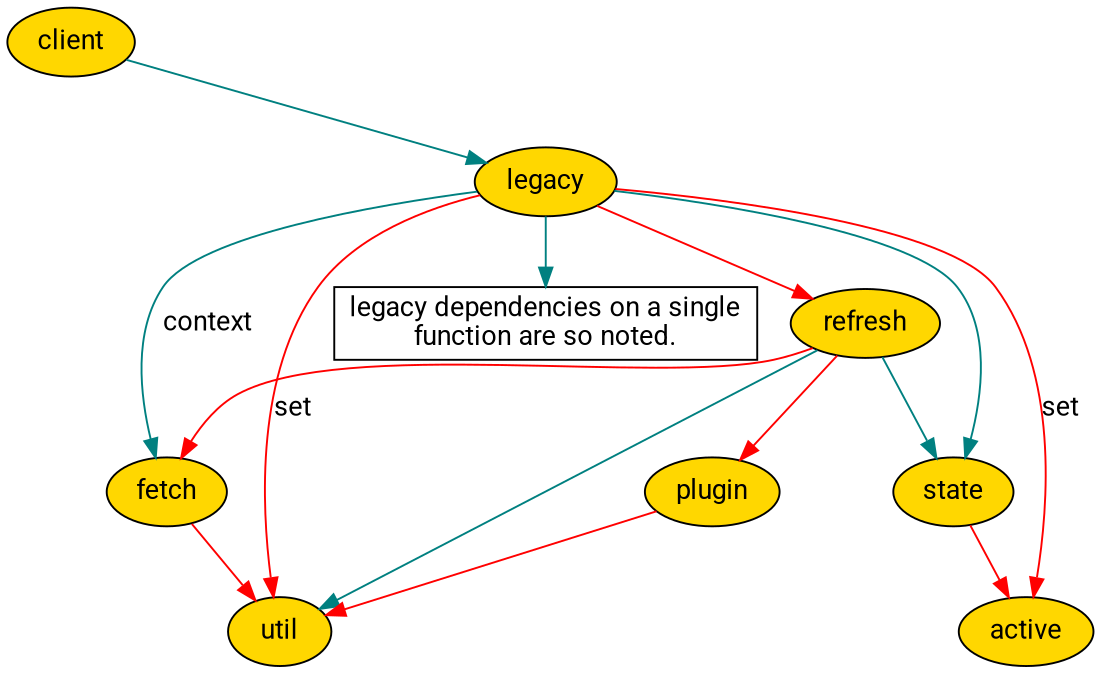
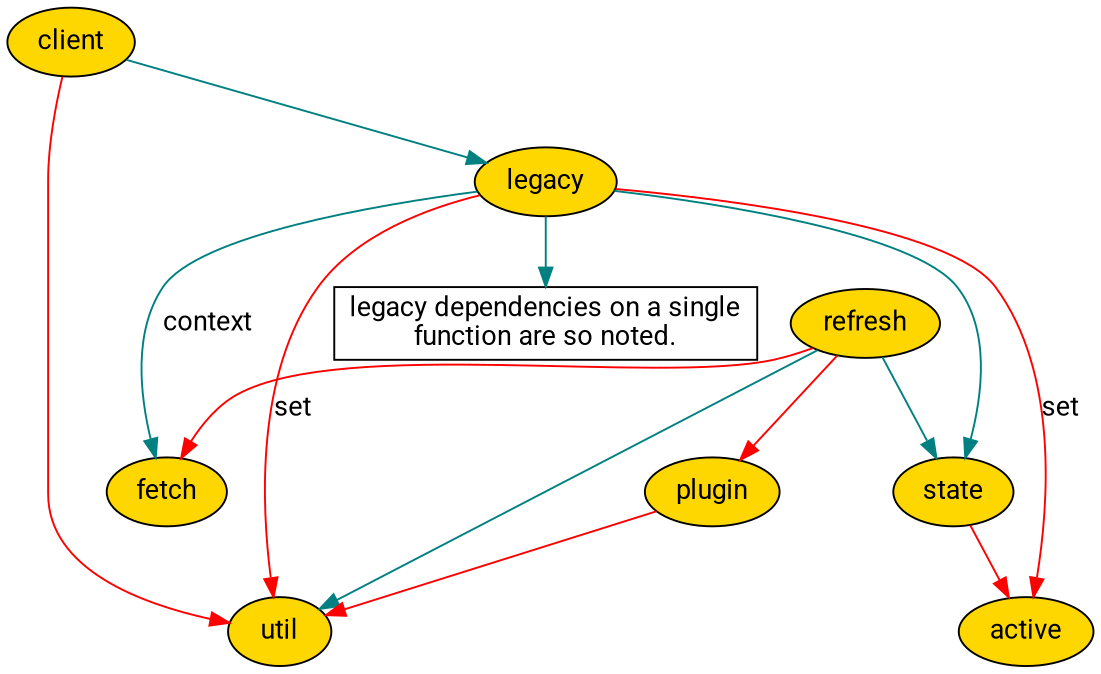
(696, 249) -> none
(217, 555) -> (48, 395)
